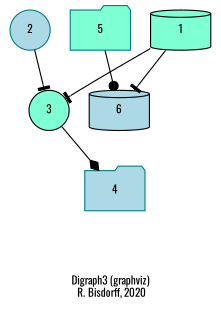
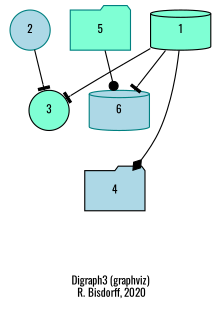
(119, 110) -> (119, 110)
(76, 143) -> (168, 108)
(115, 191) -> (115, 191)
